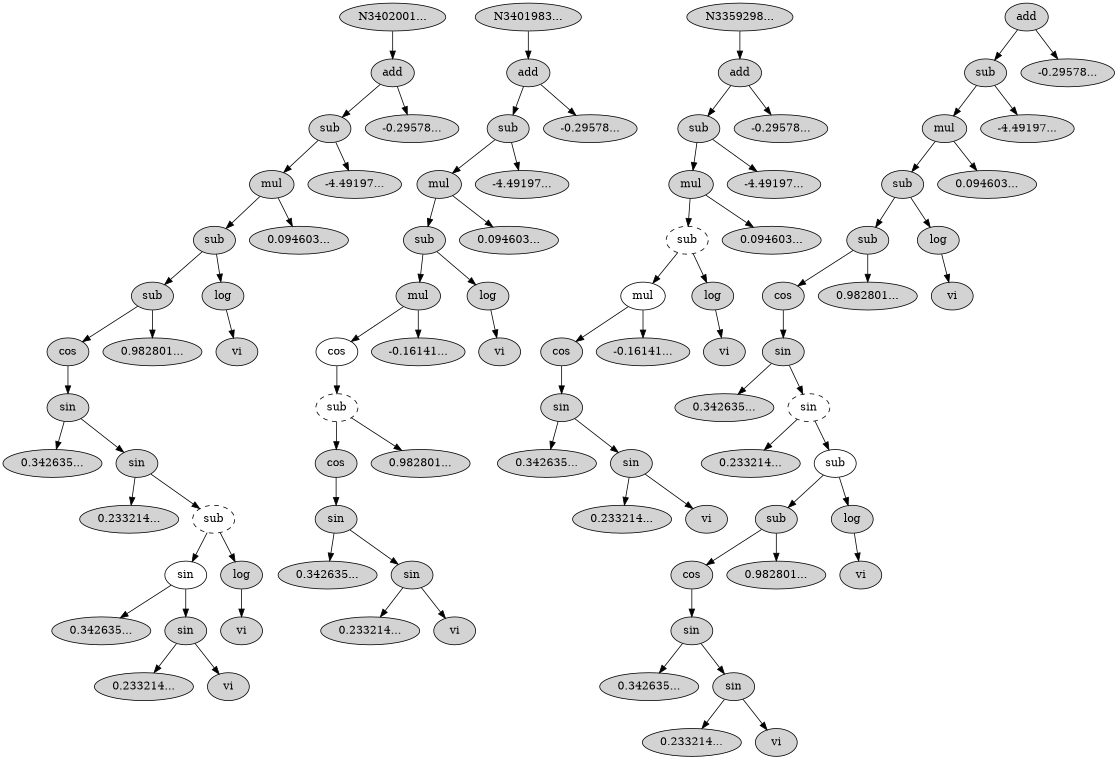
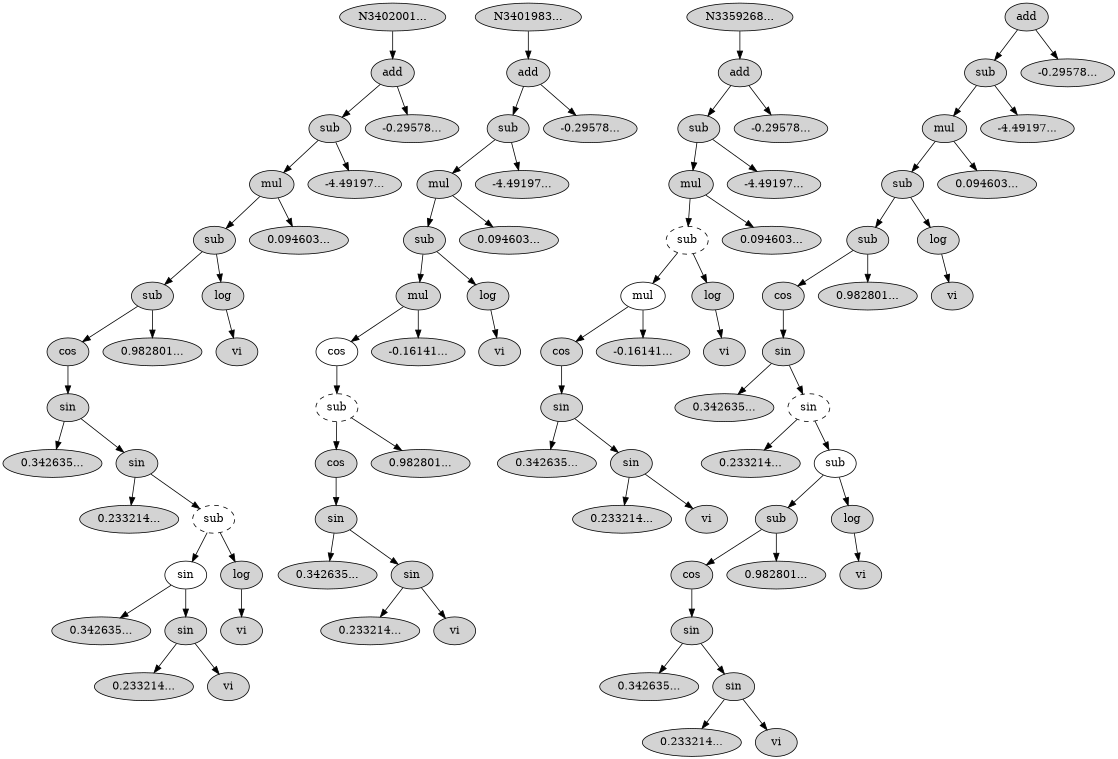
(740, 17) -> (740, 17)
